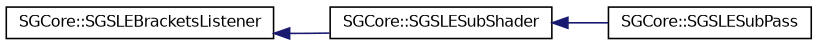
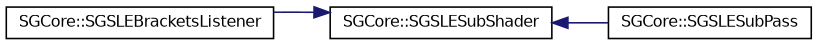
(310, 33) -> (294, 12)
